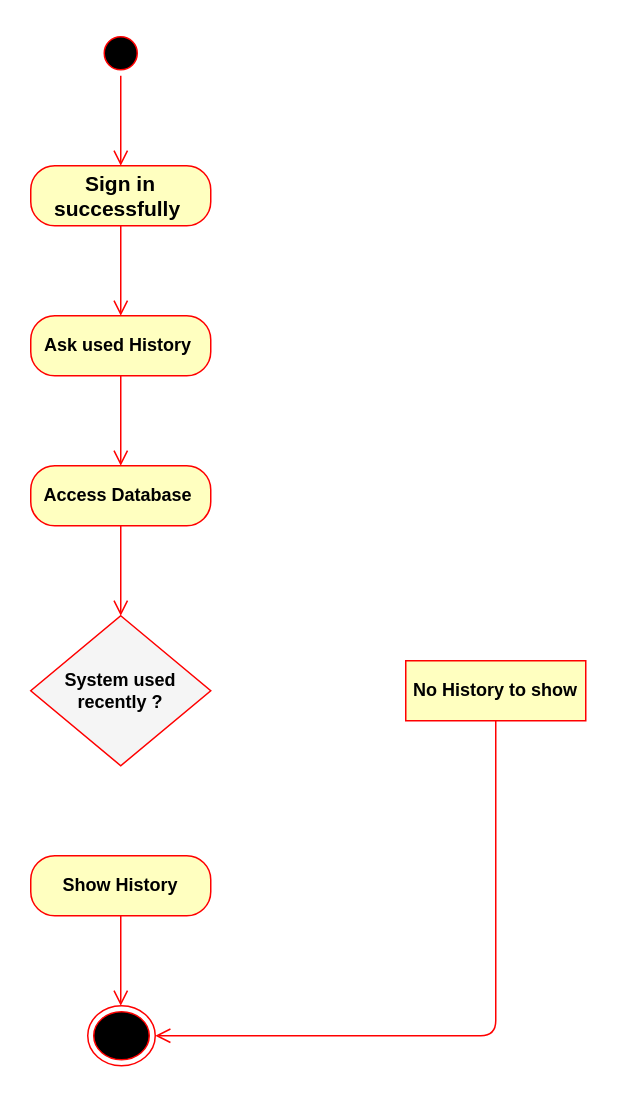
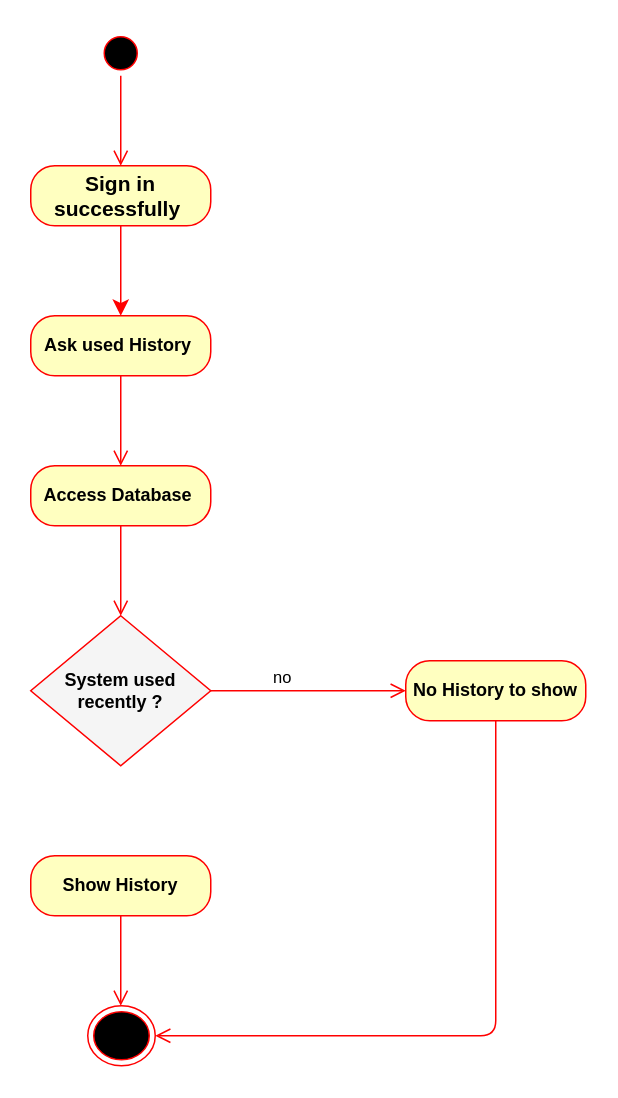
(121, 305) -> (121, 302)
none -> (306, 691)
(496, 691) -> (496, 691)
